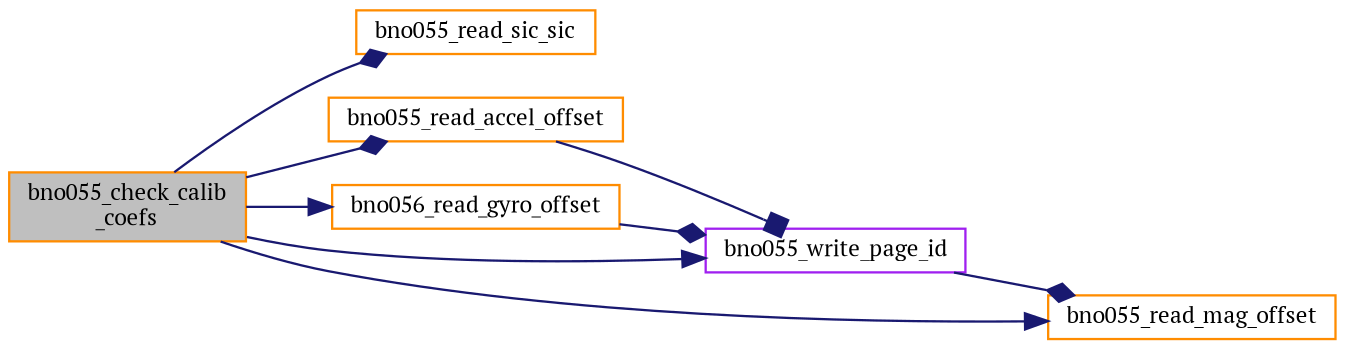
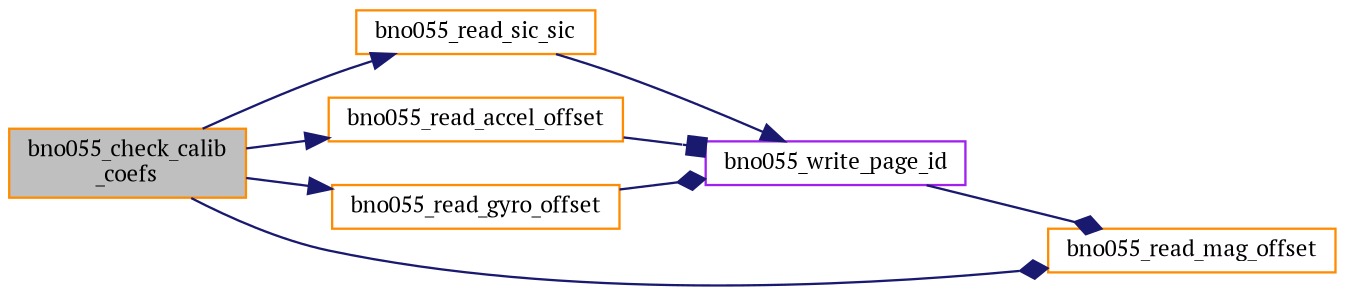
(263, 111) -> (286, 92)
(303, 163) -> (276, 145)
(476, 207) -> (476, 207)
(464, 260) -> (661, 90)
(619, 308) -> (599, 283)
